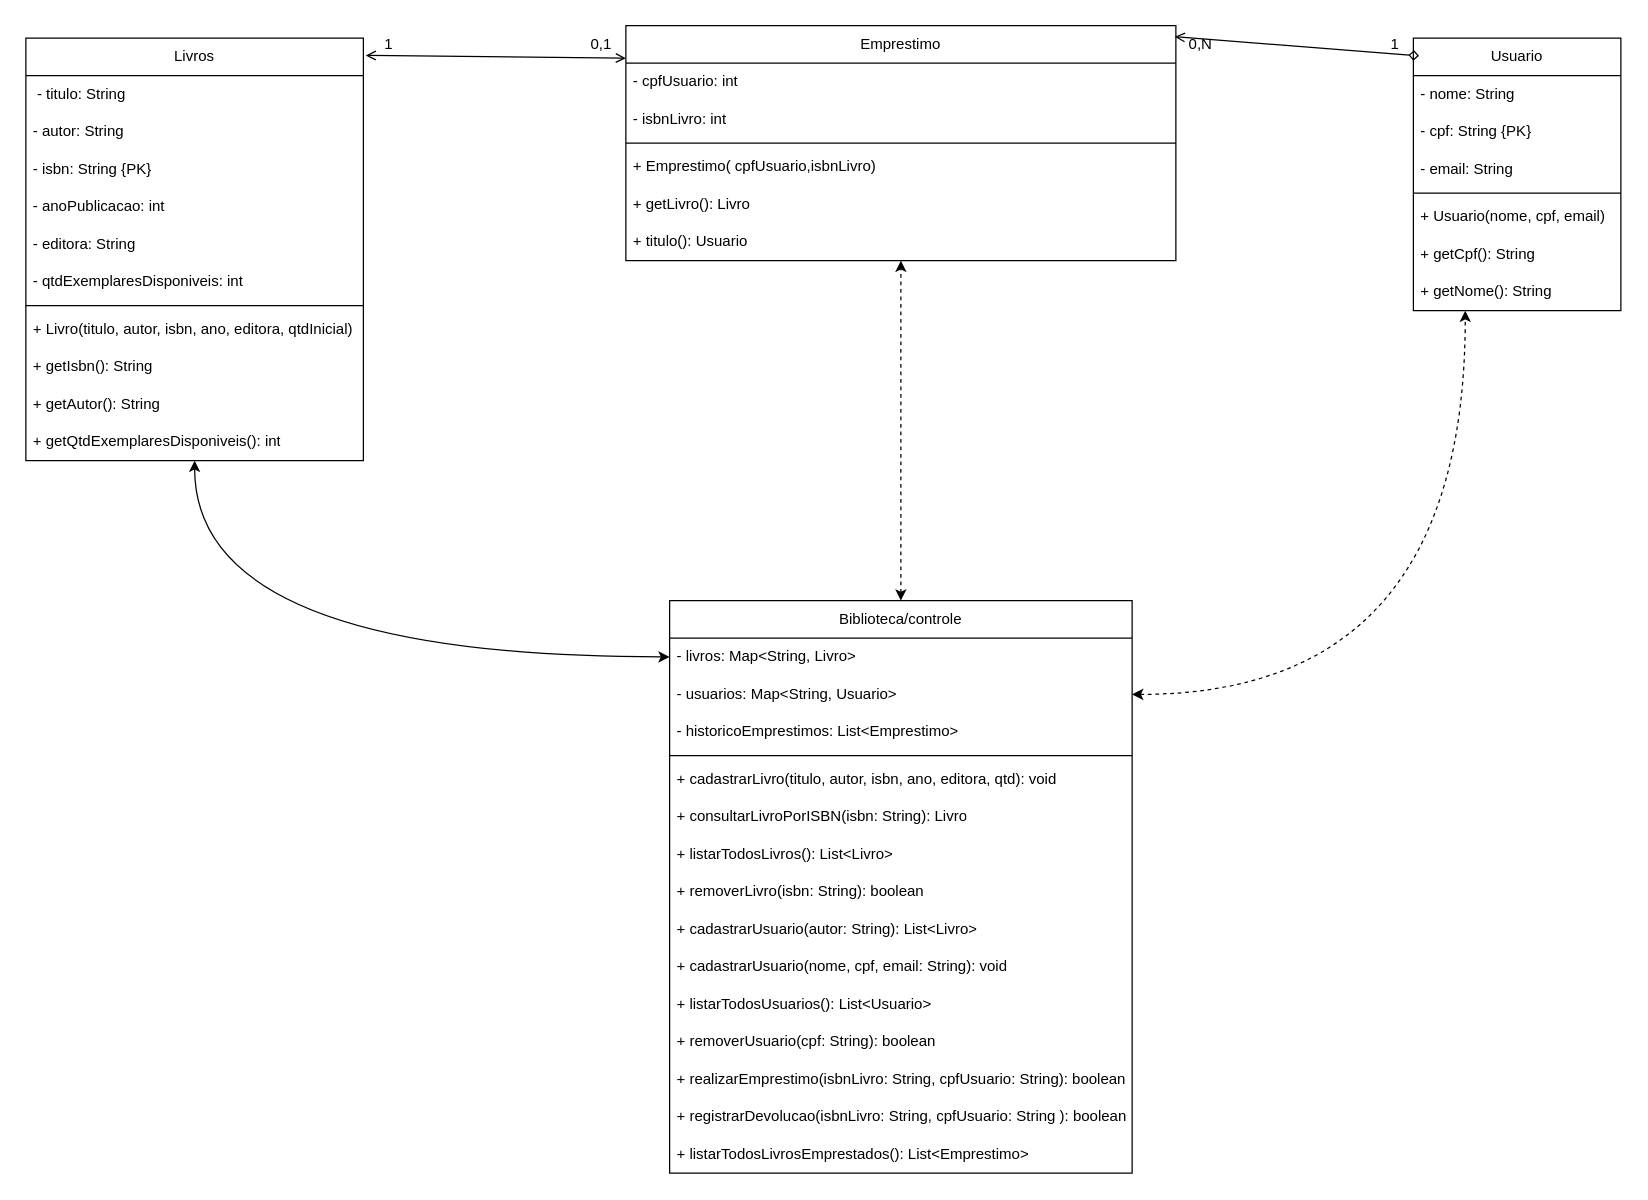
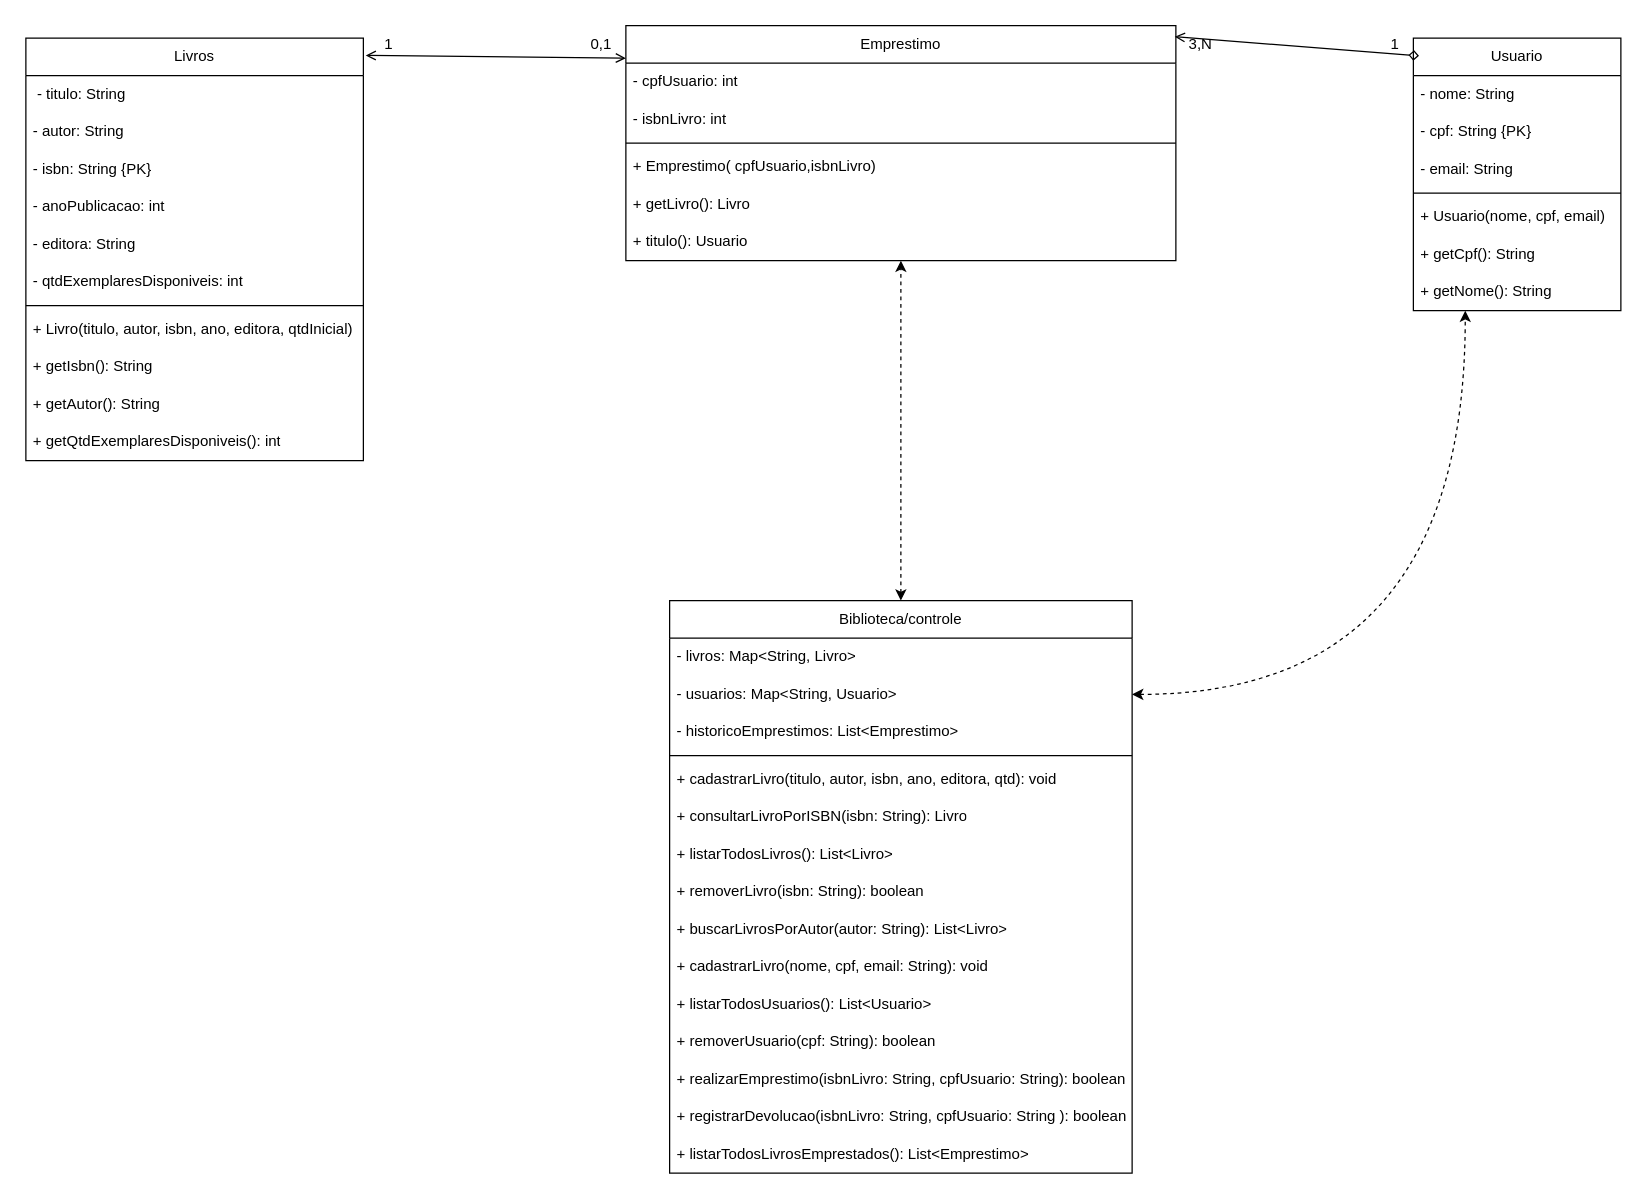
(1201, 44) -> (1201, 44)
(389, 632) -> none
(853, 929) -> (869, 929)
(860, 967) -> (851, 967)
